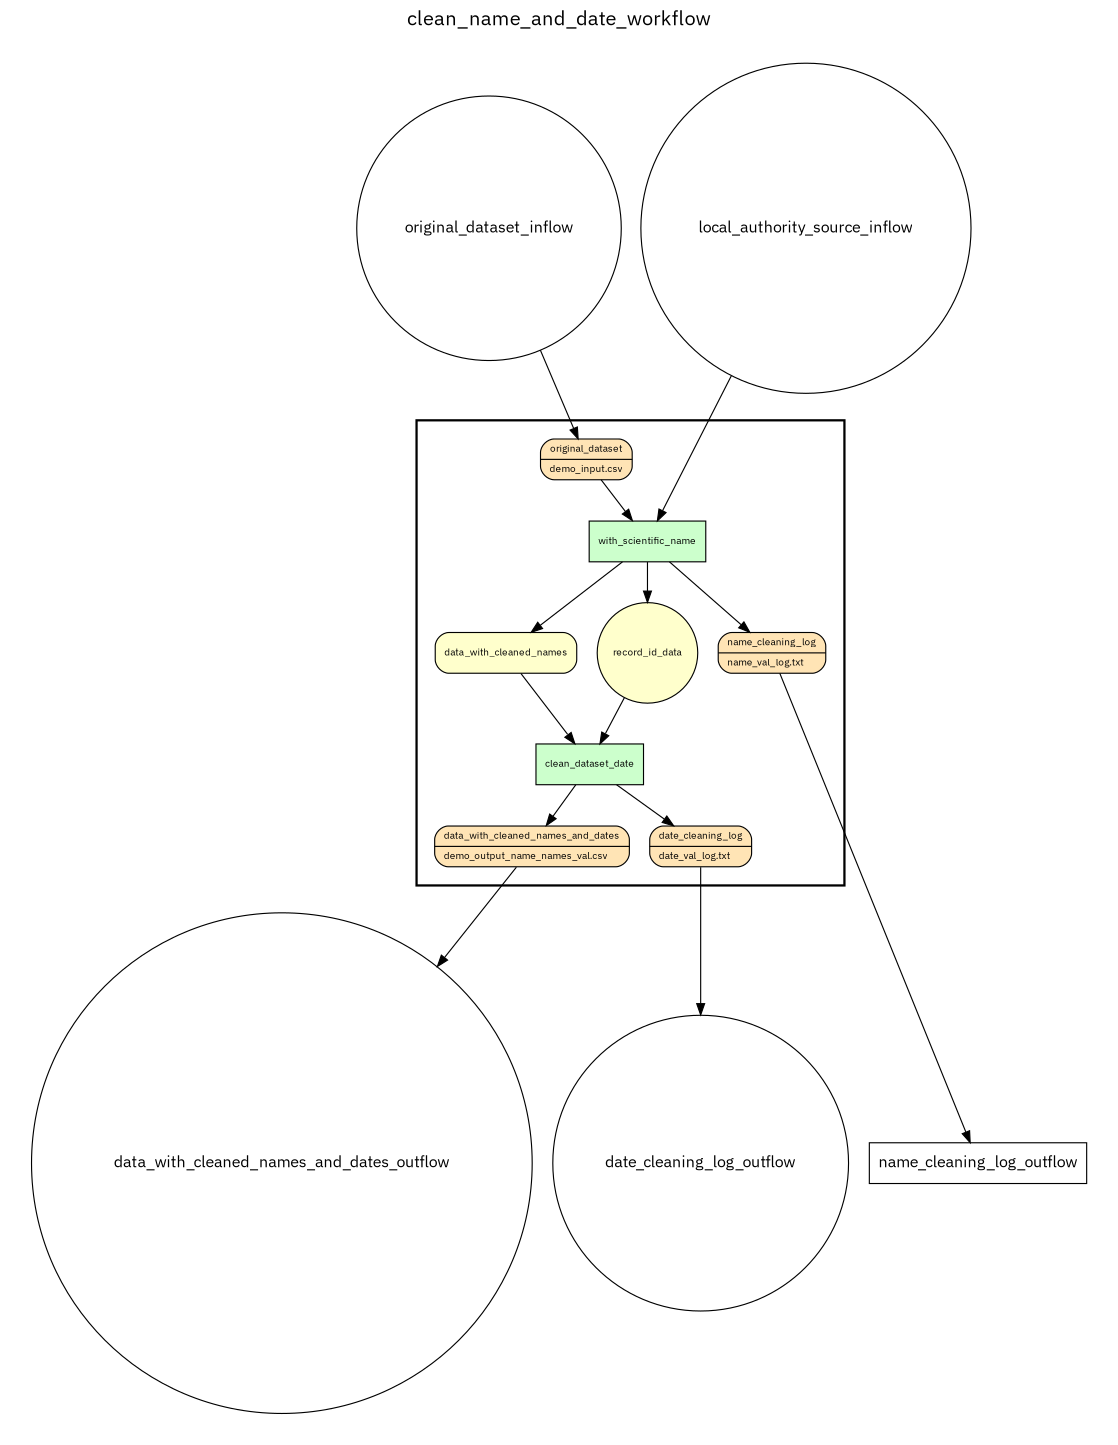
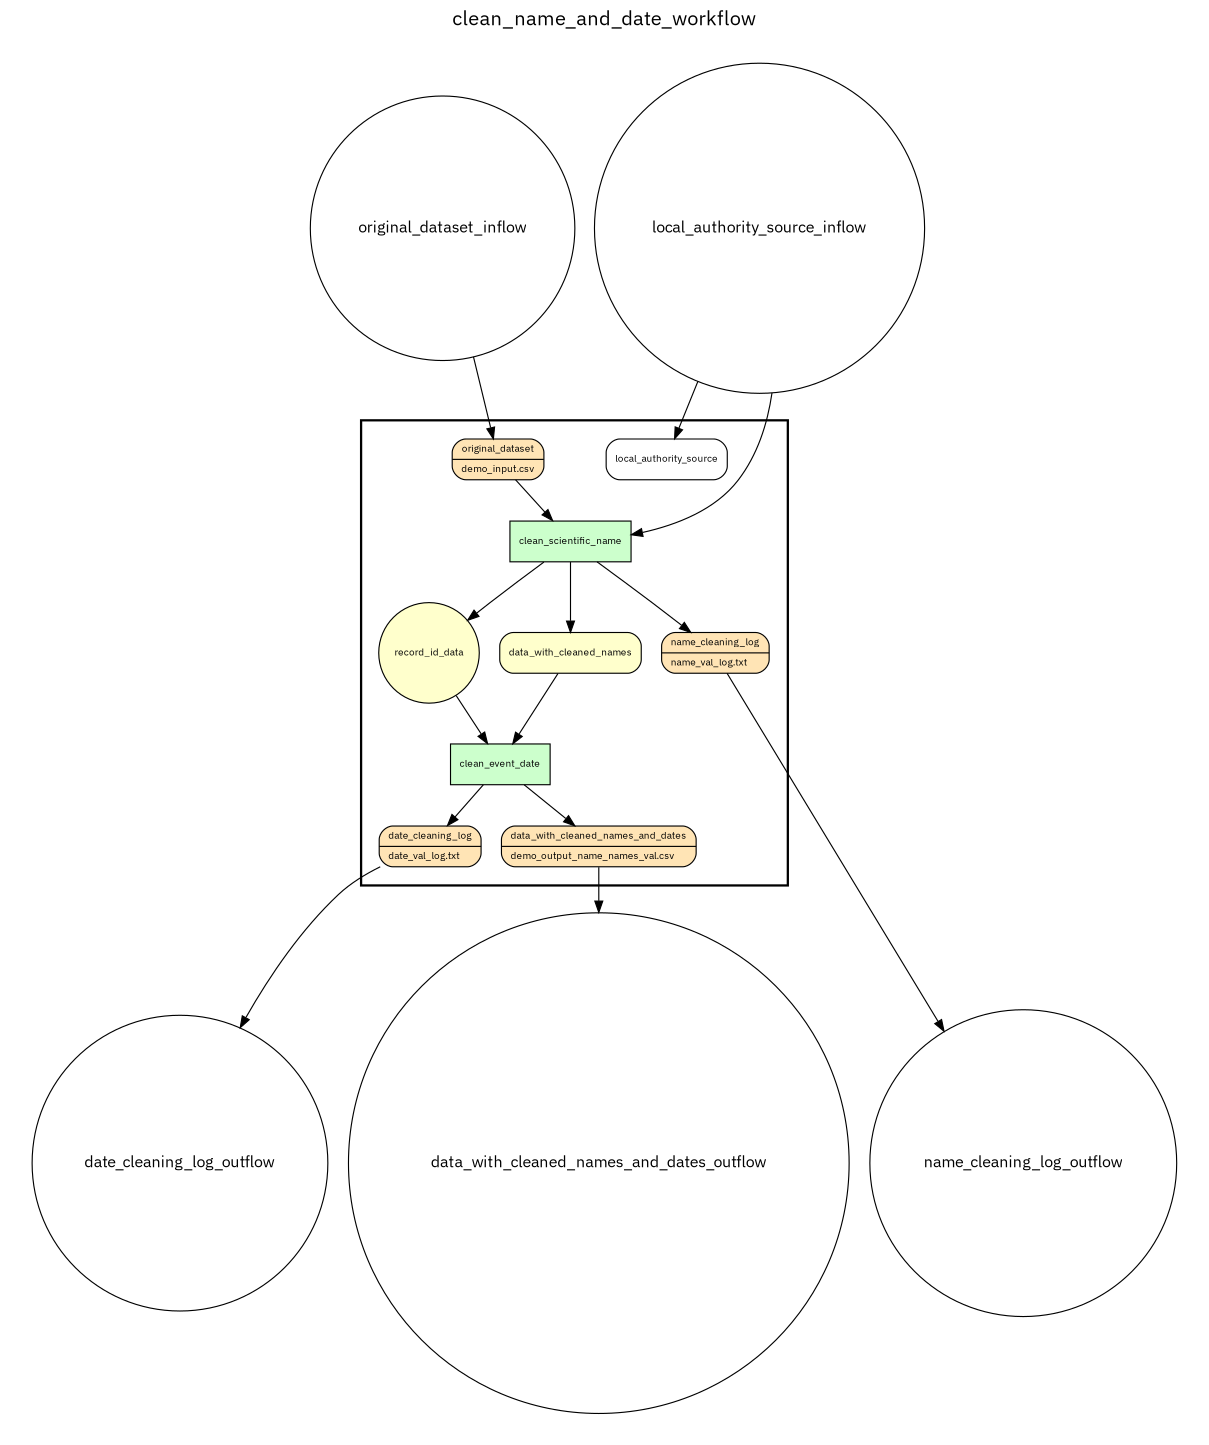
none -> (667, 459)
(647, 541) -> (570, 541)
(590, 764) -> (500, 764)
(978, 1163) -> (1023, 1163)
